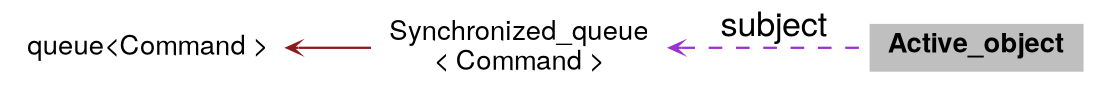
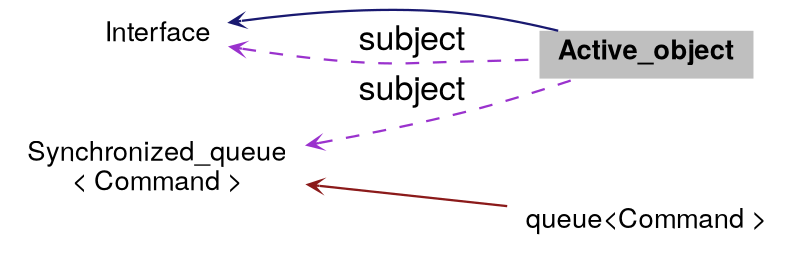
none -> (158, 34)
(335, 48) -> (413, 196)
